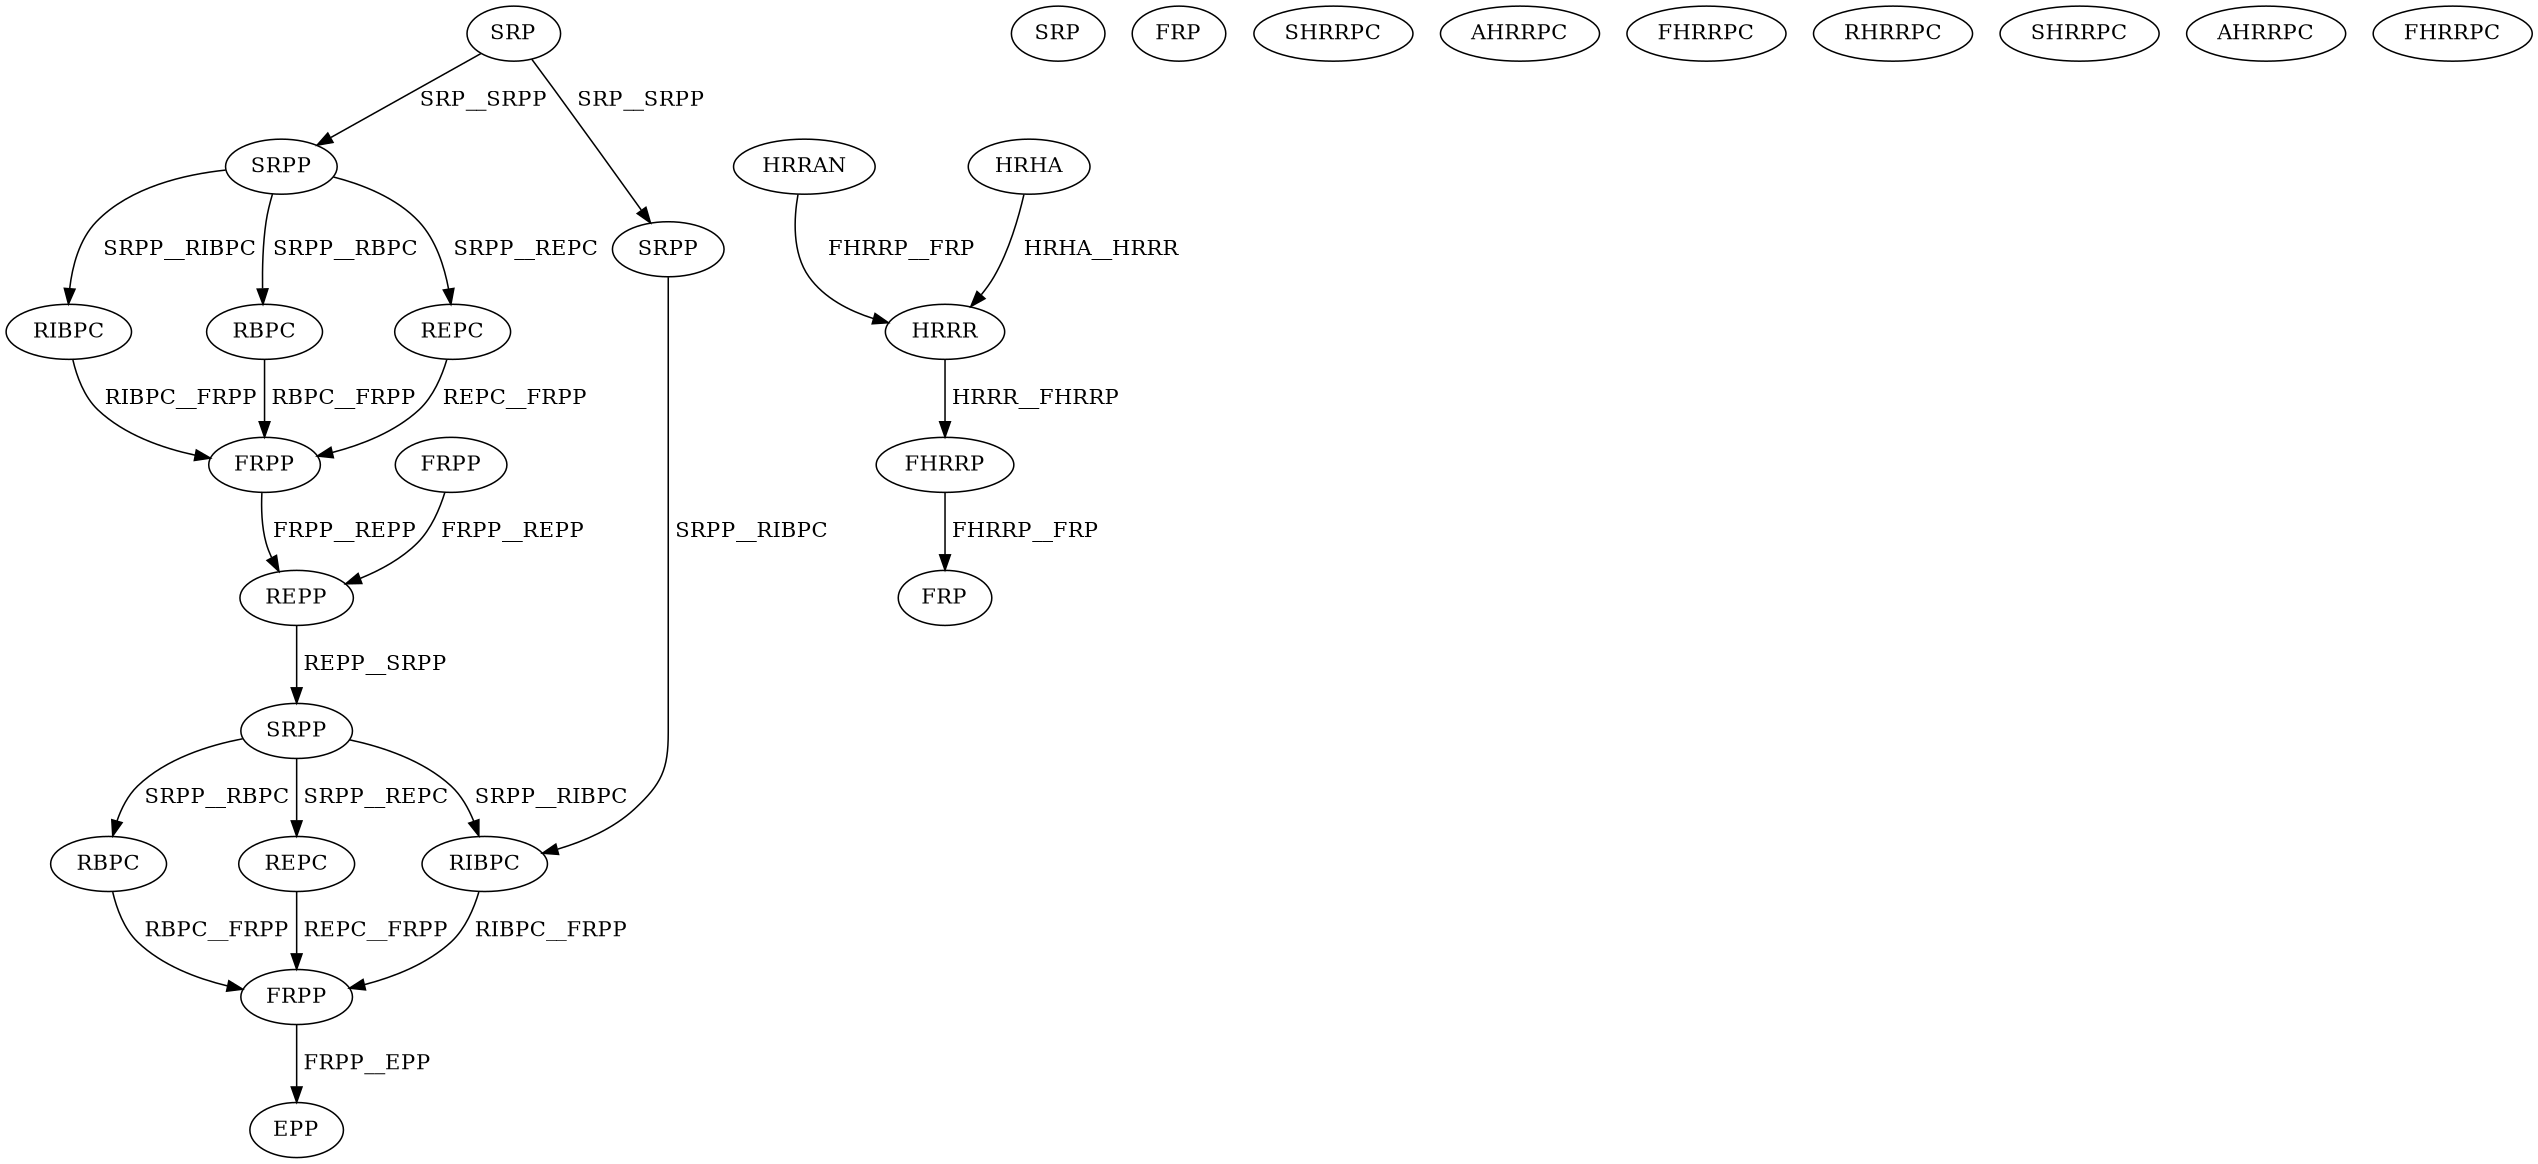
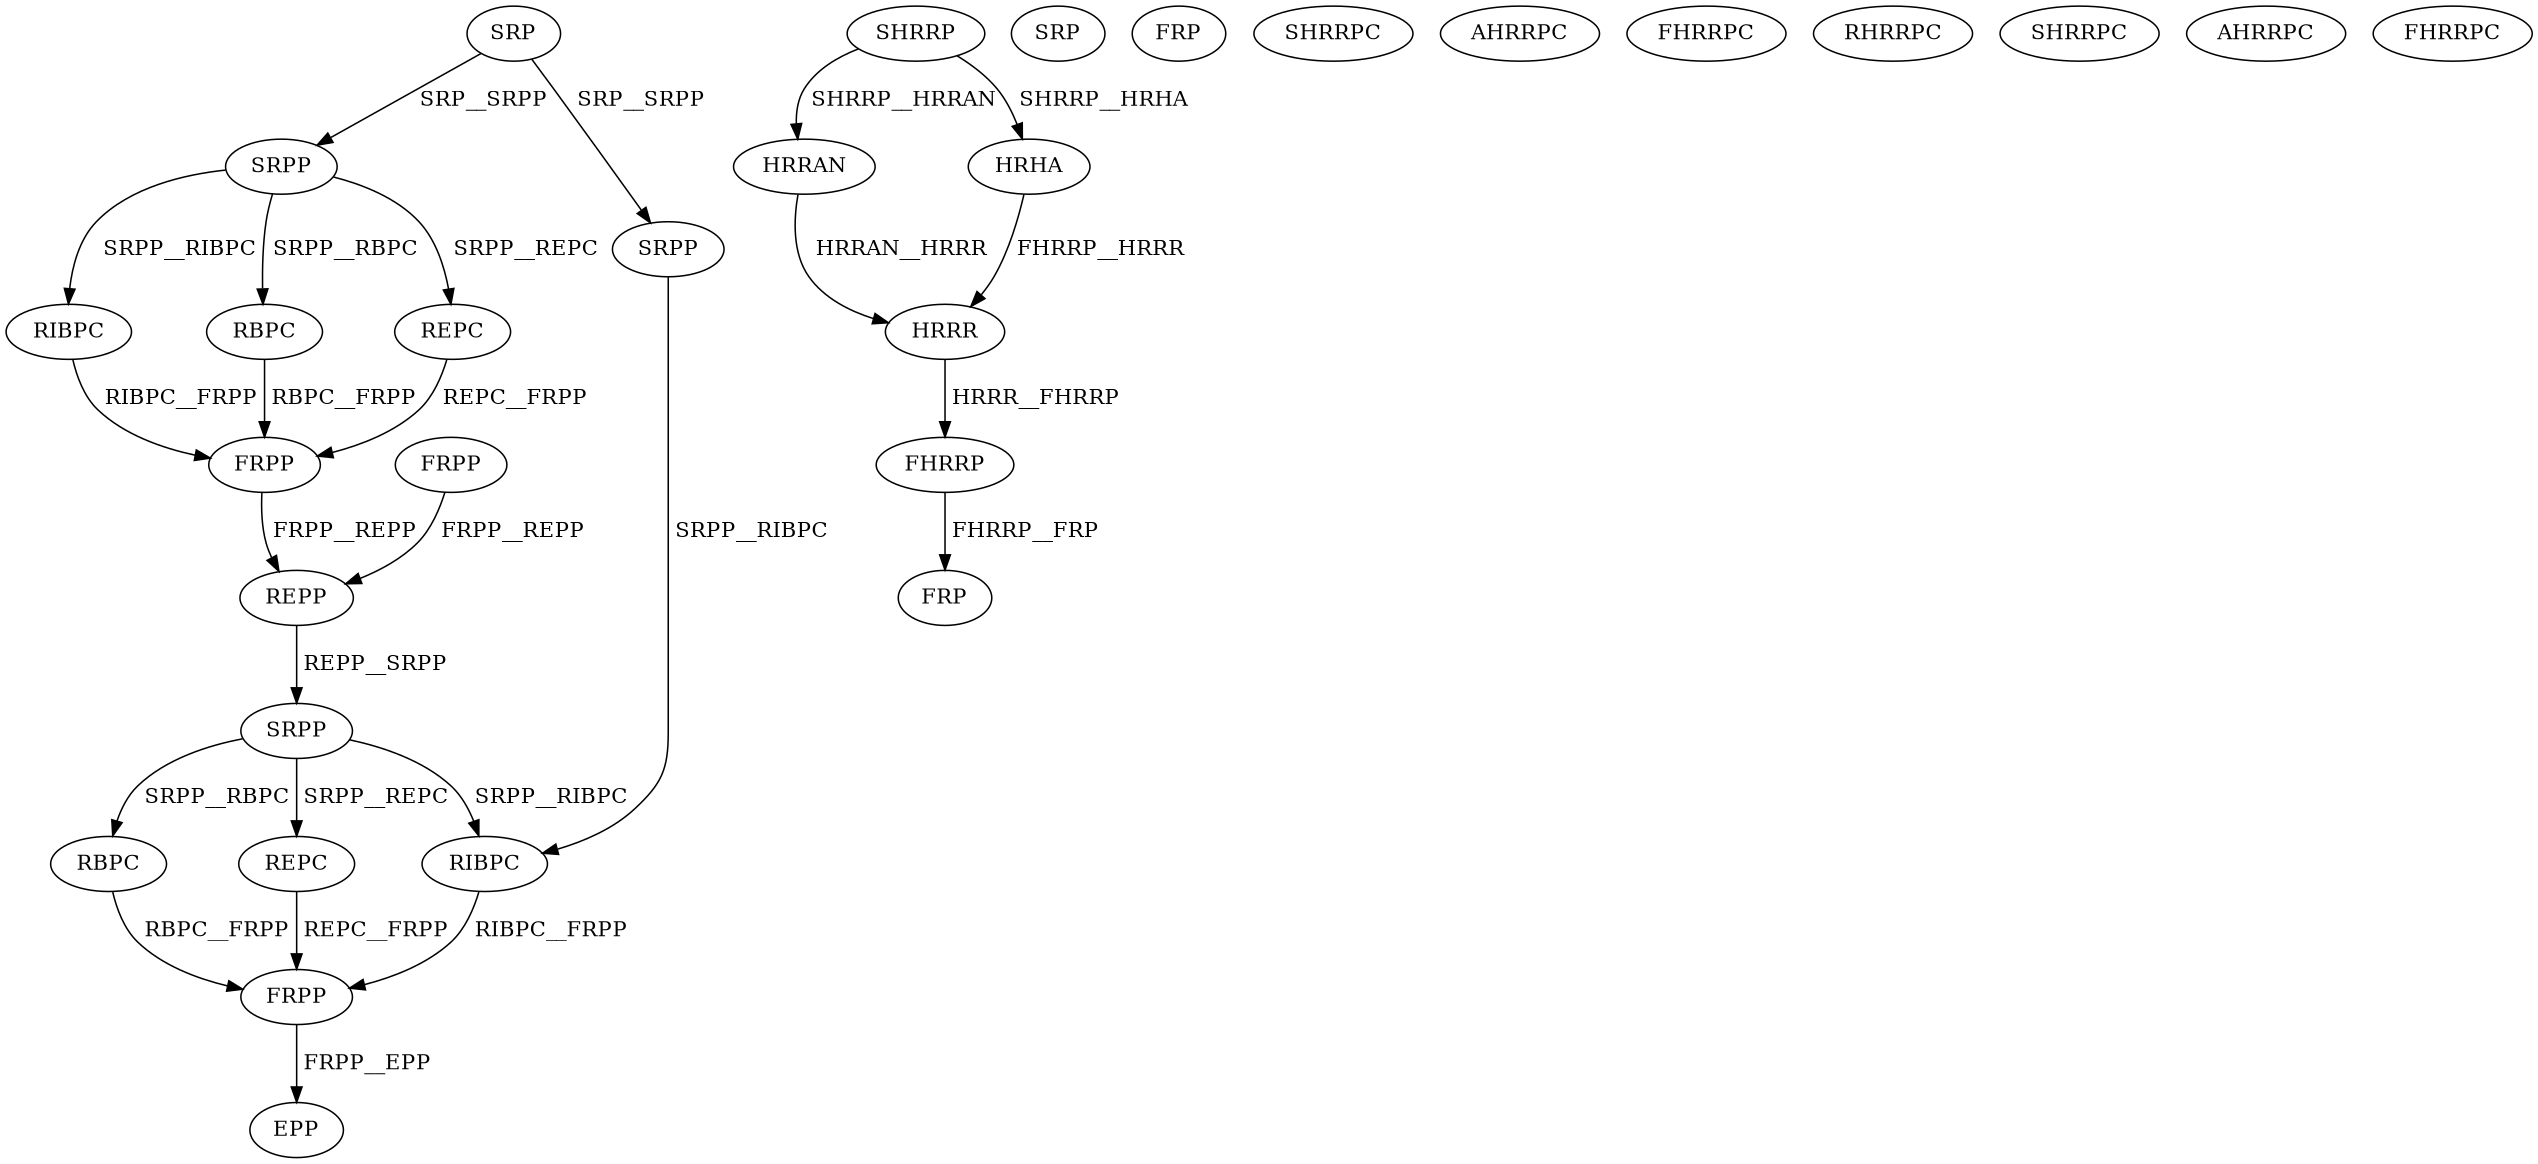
none -> (916, 34)
(898, 249) -> (898, 249)
(1098, 249) -> (1098, 249)
